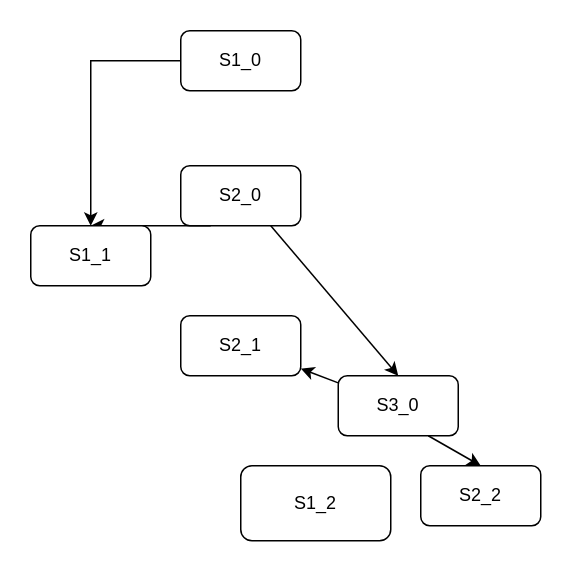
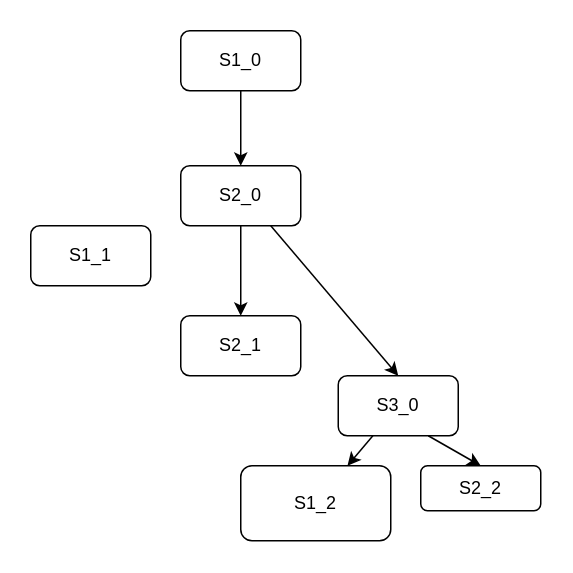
(91, 93) -> (241, 123)
(165, 226) -> none
none -> (241, 266)
(324, 377) -> (364, 447)
(481, 496) -> (481, 488)
